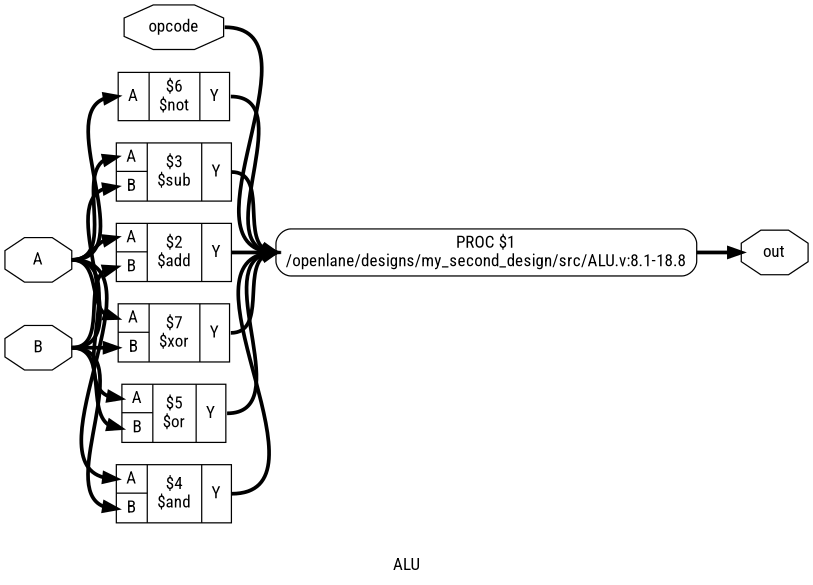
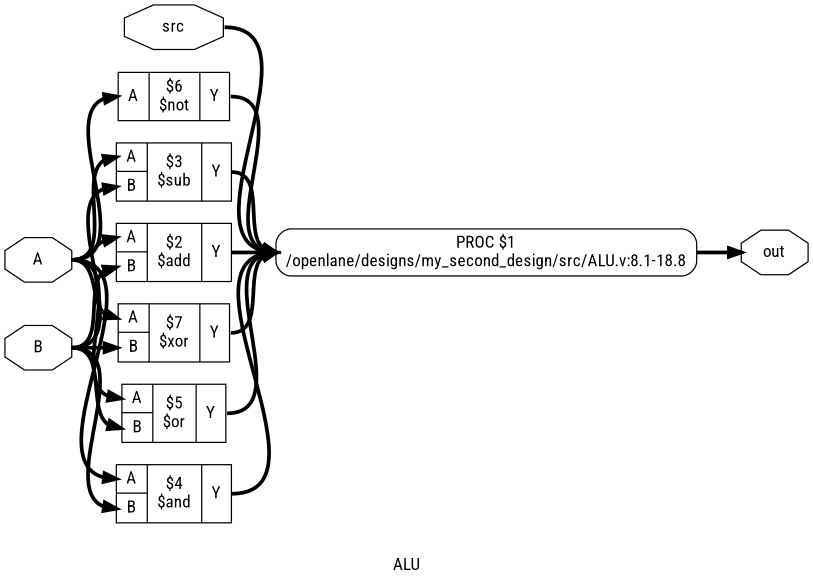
(174, 27) -> (174, 27)
